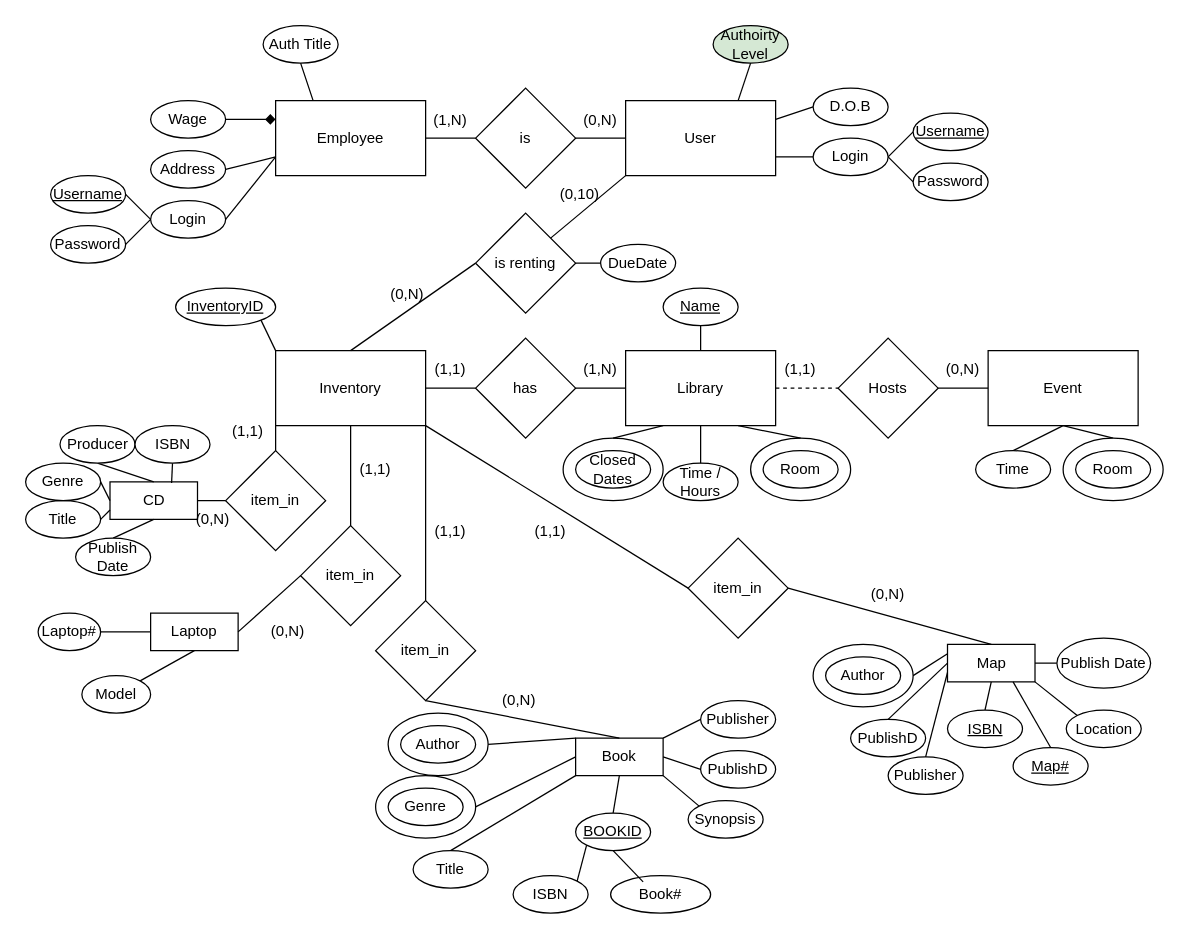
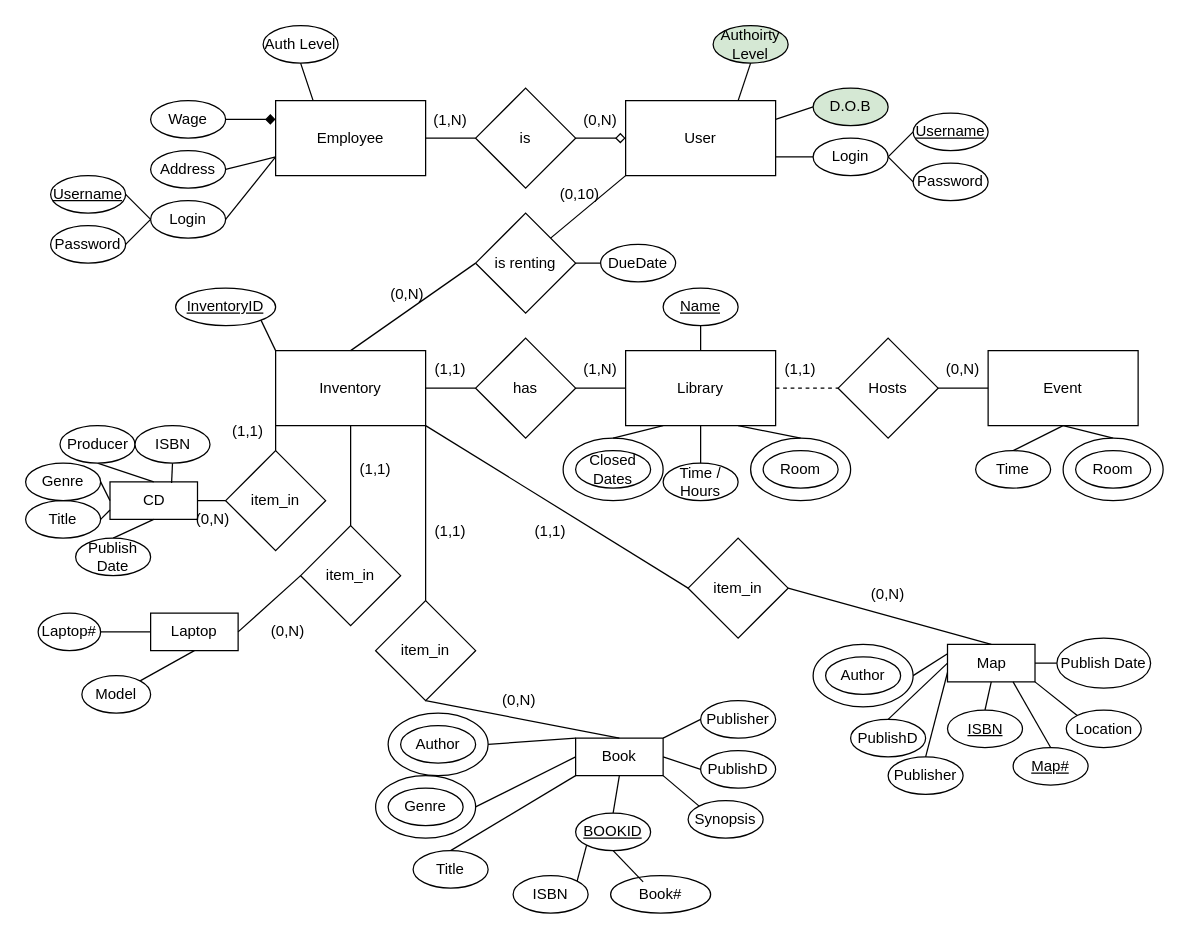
(301, 44) -> (301, 44)
(851, 107) -> (851, 107)
(619, 138) -> (615, 138)
